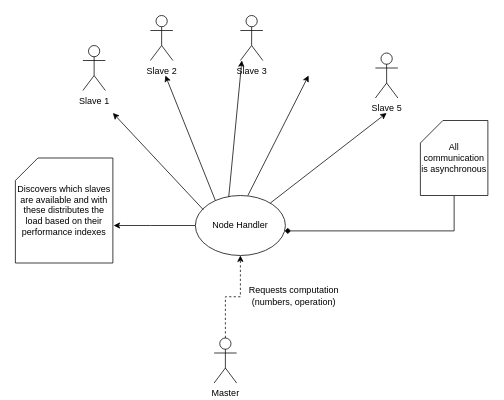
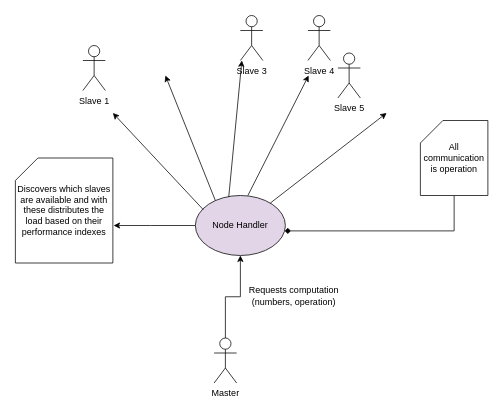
(162, 38) -> none
none -> (319, 38)
(387, 75) -> (349, 75)
(454, 158) -> (454, 158)
(240, 225) -> (240, 225)
(230, 297) -> (230, 297)
